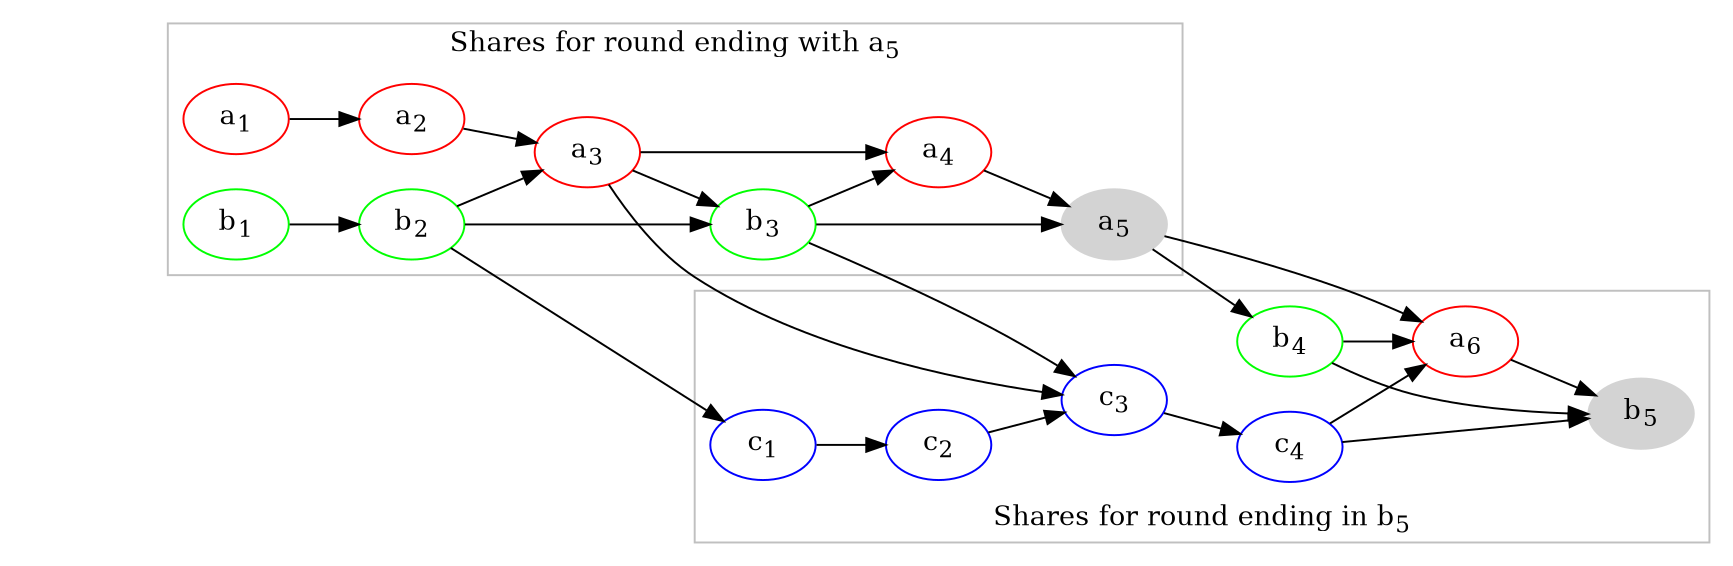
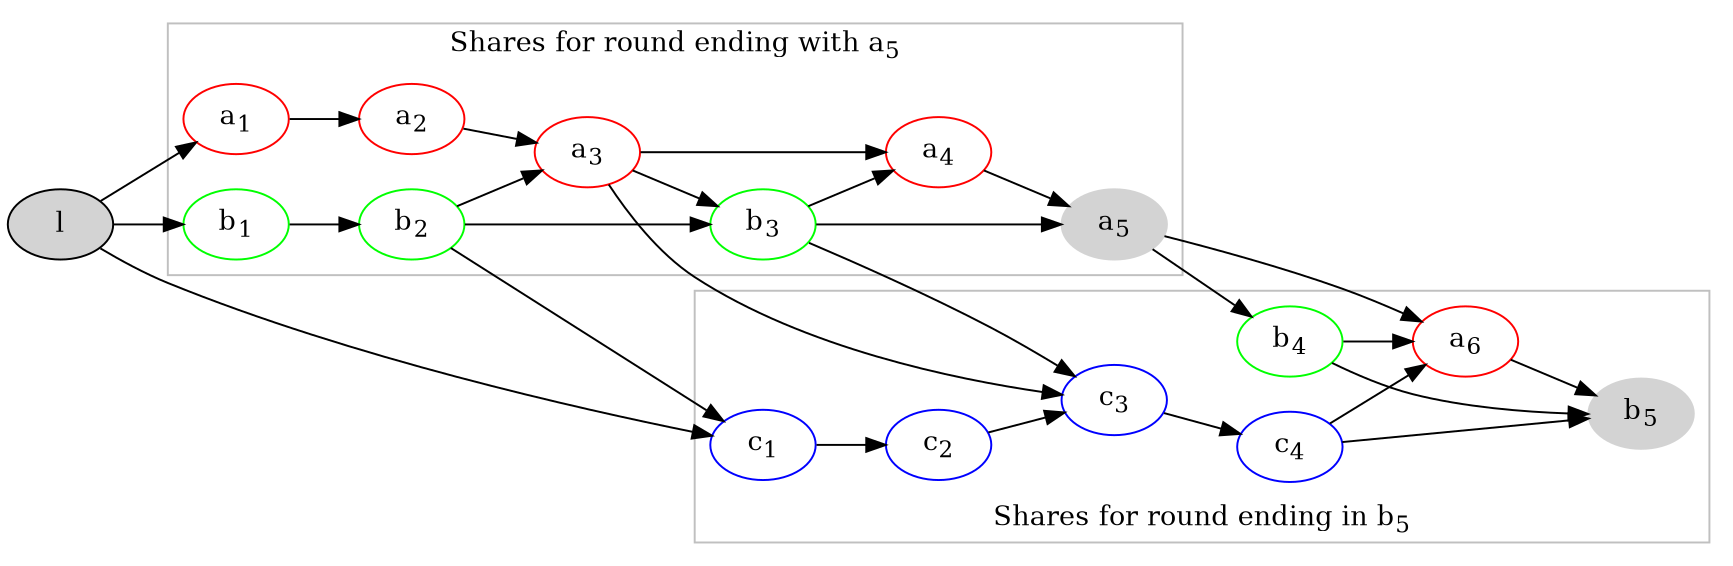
none -> (60, 224)
